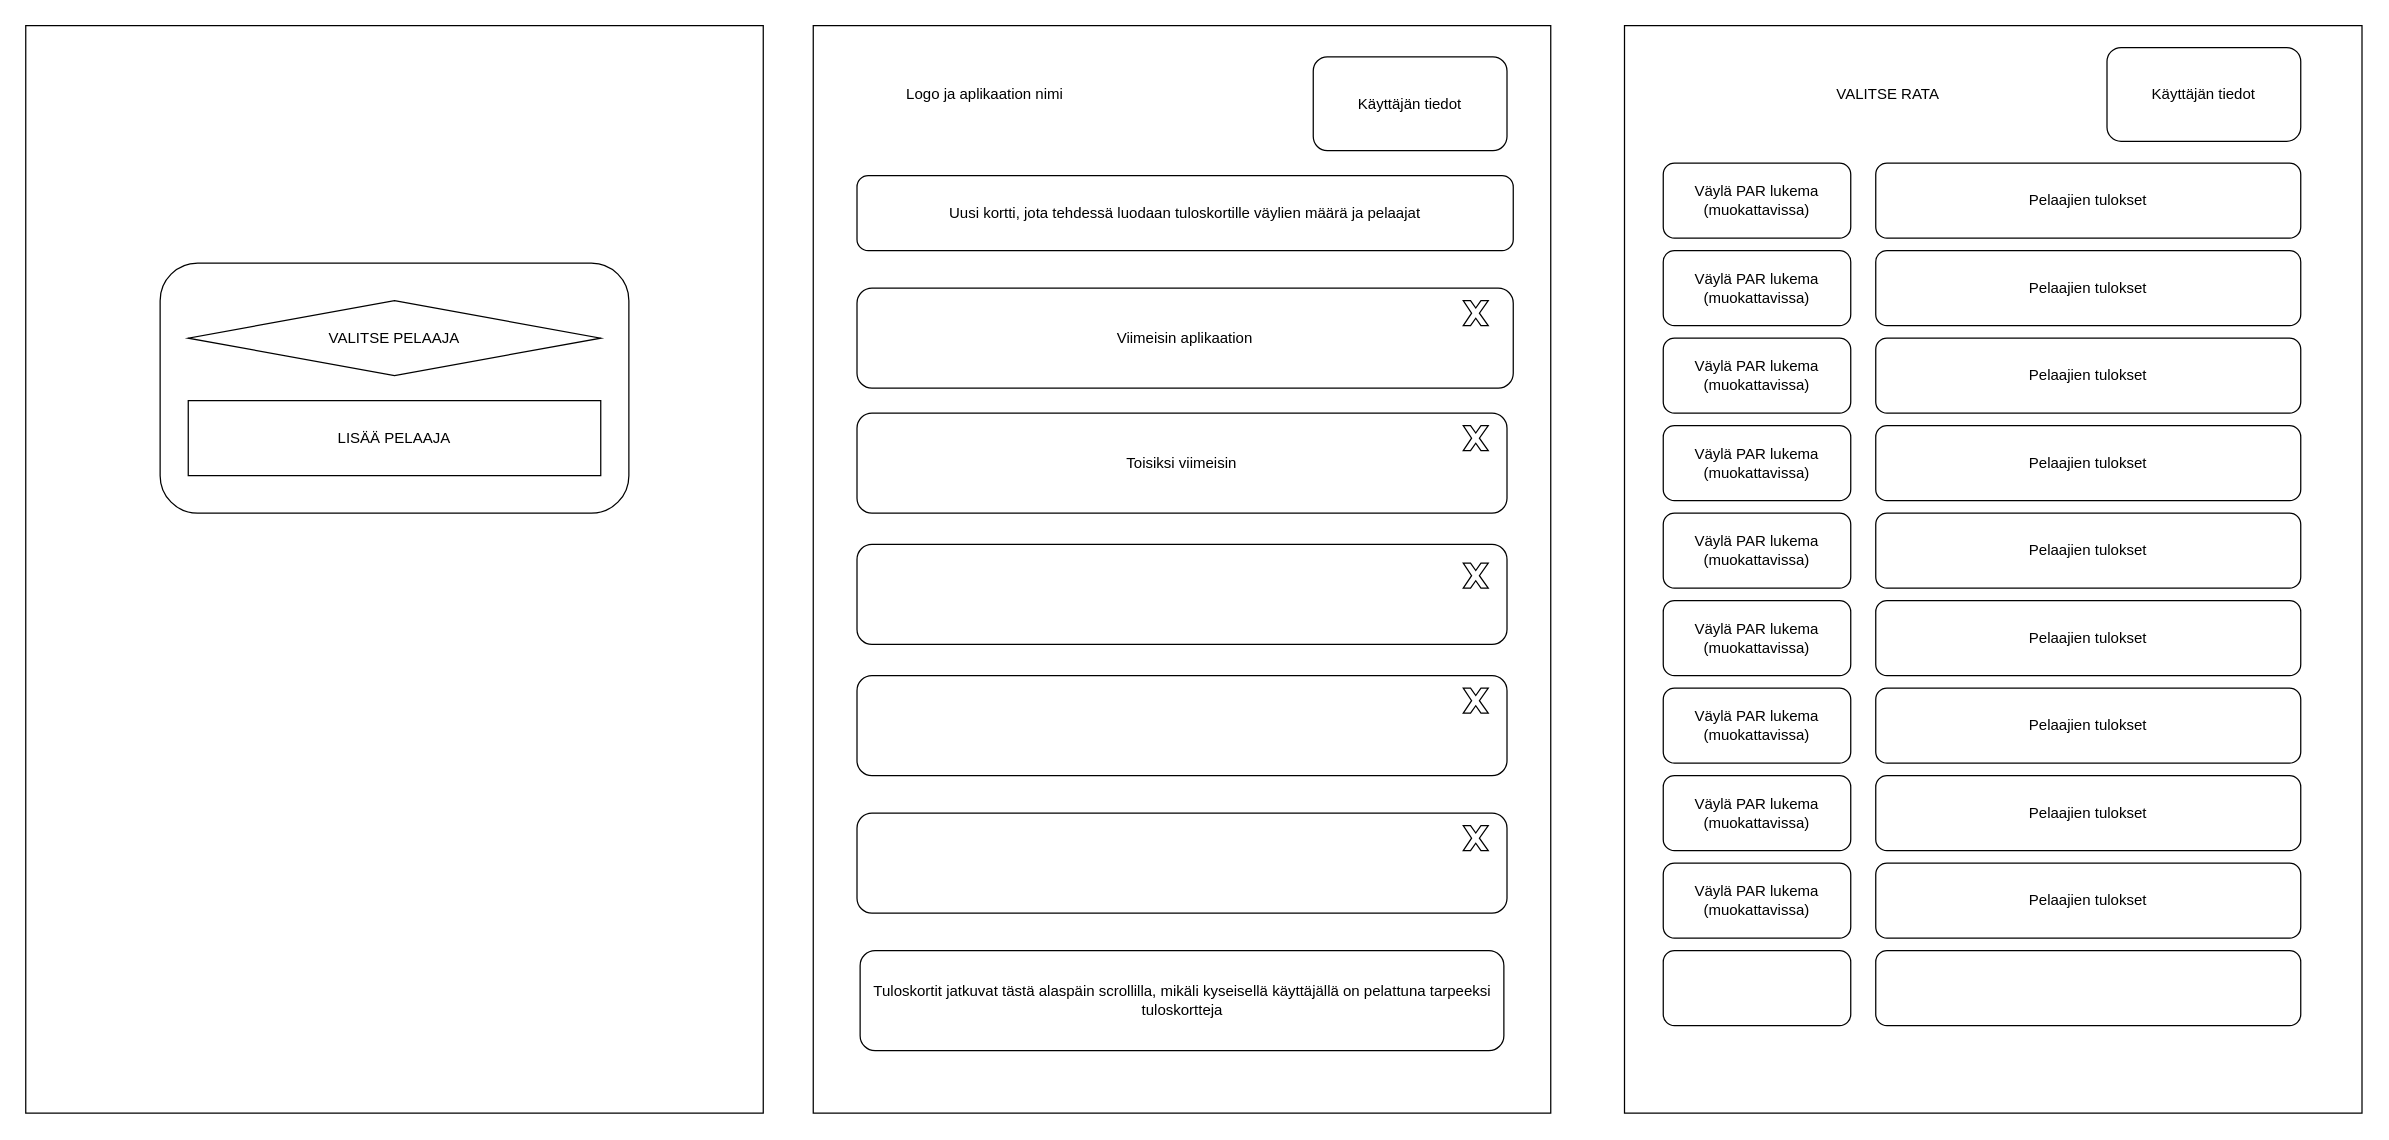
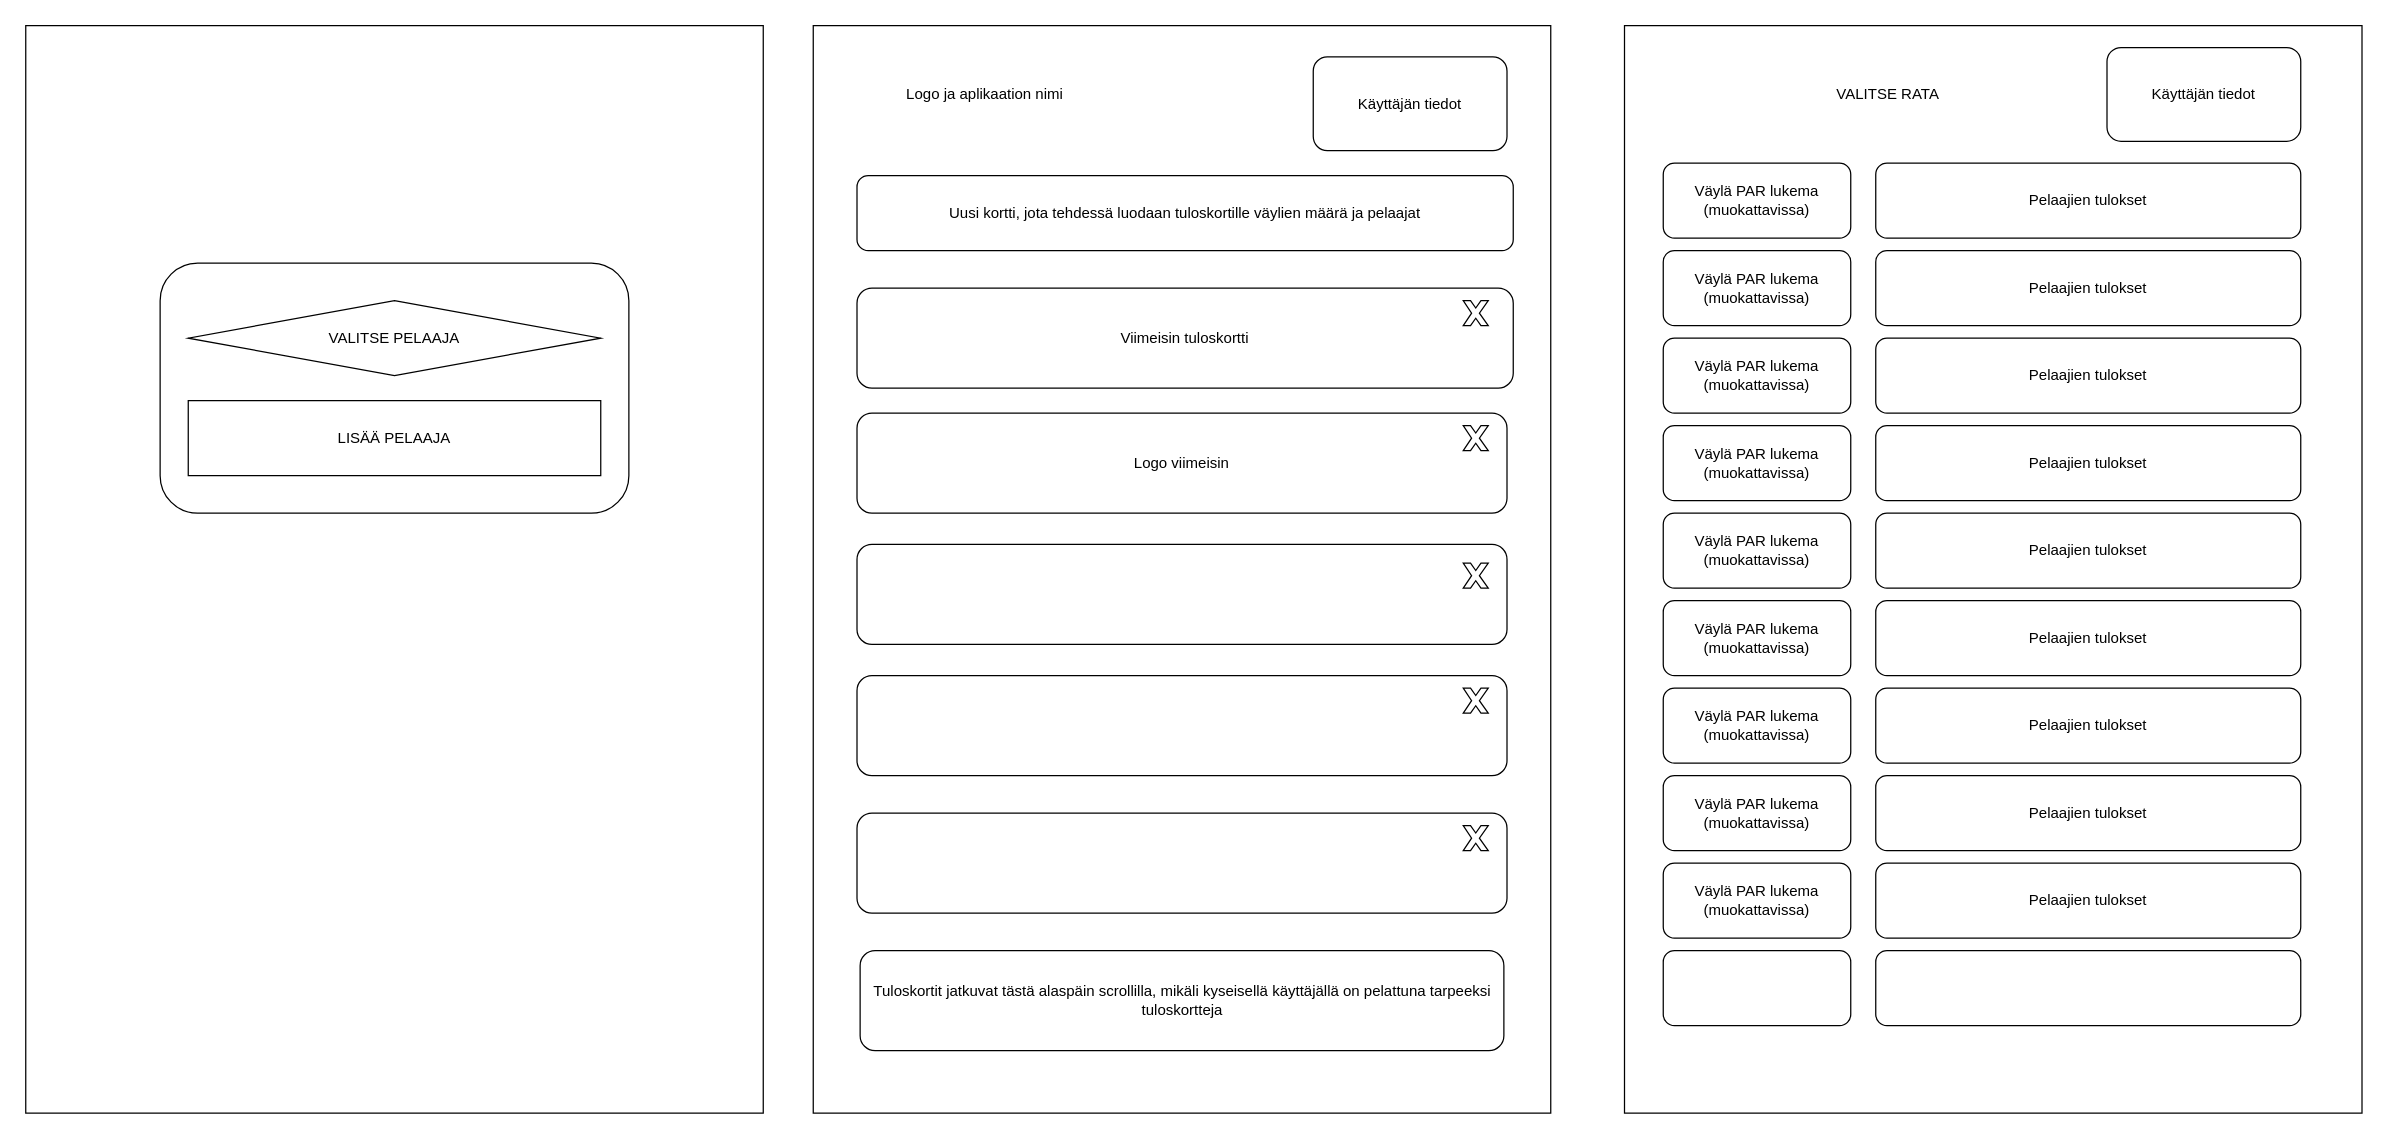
(1185, 338) -> (1185, 338)
(1182, 463) -> (1182, 463)
